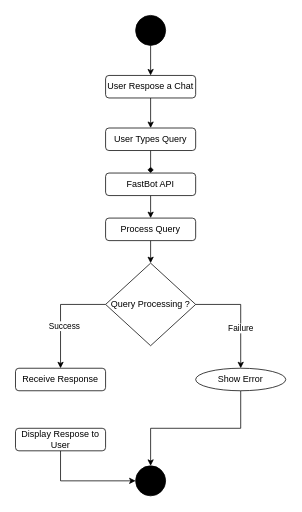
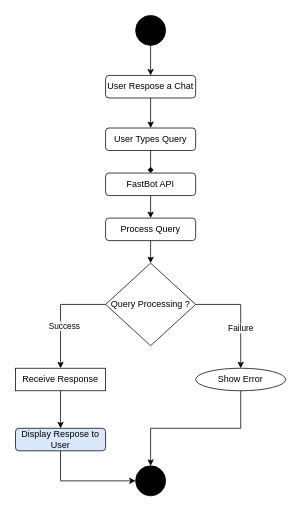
(60, 379) -> (60, 379)
none -> (60, 407)
(60, 439) -> (60, 439)
